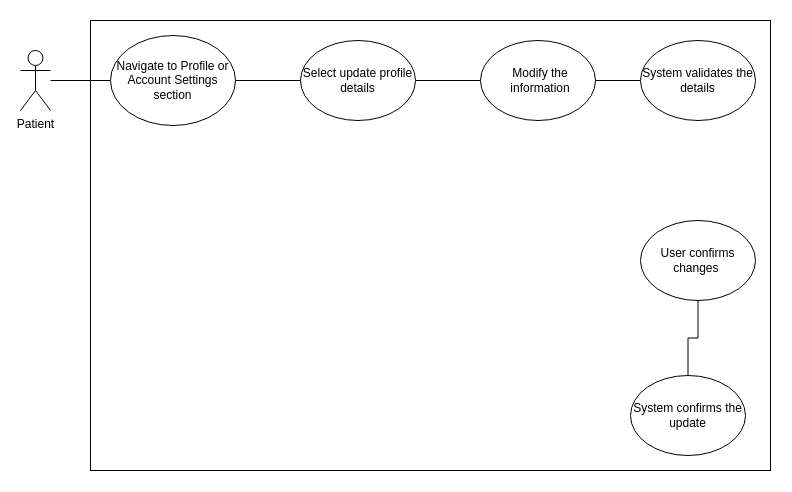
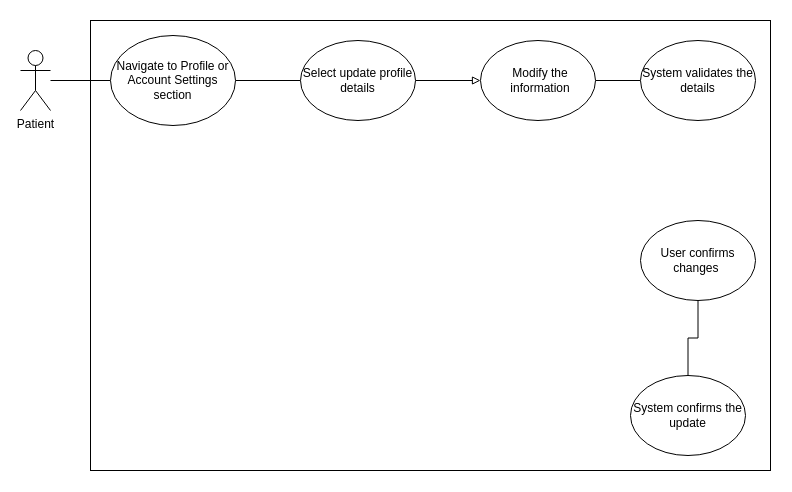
(474, 81) -> (471, 81)
